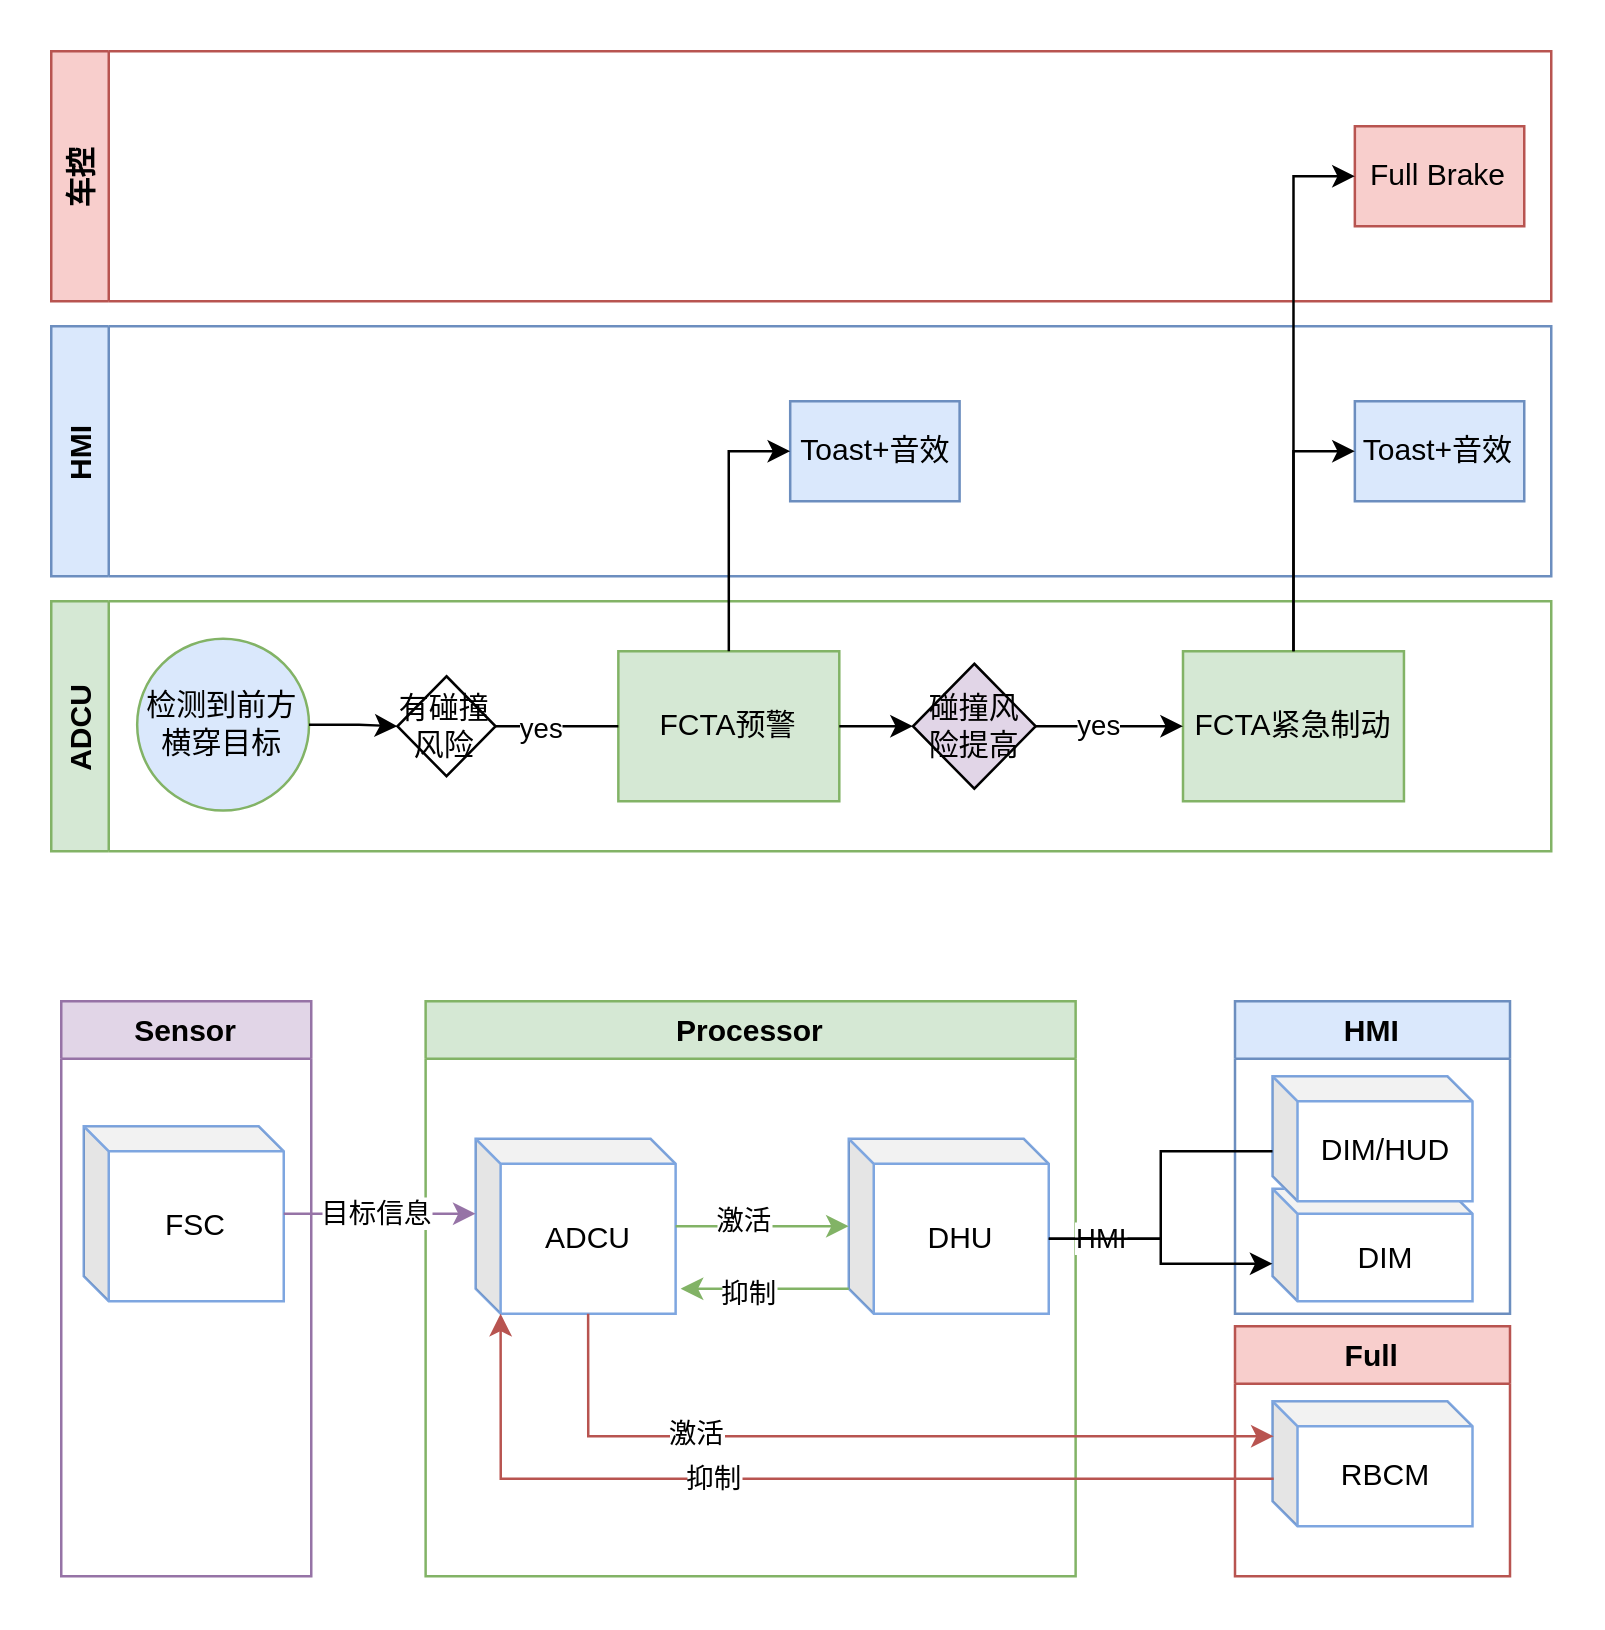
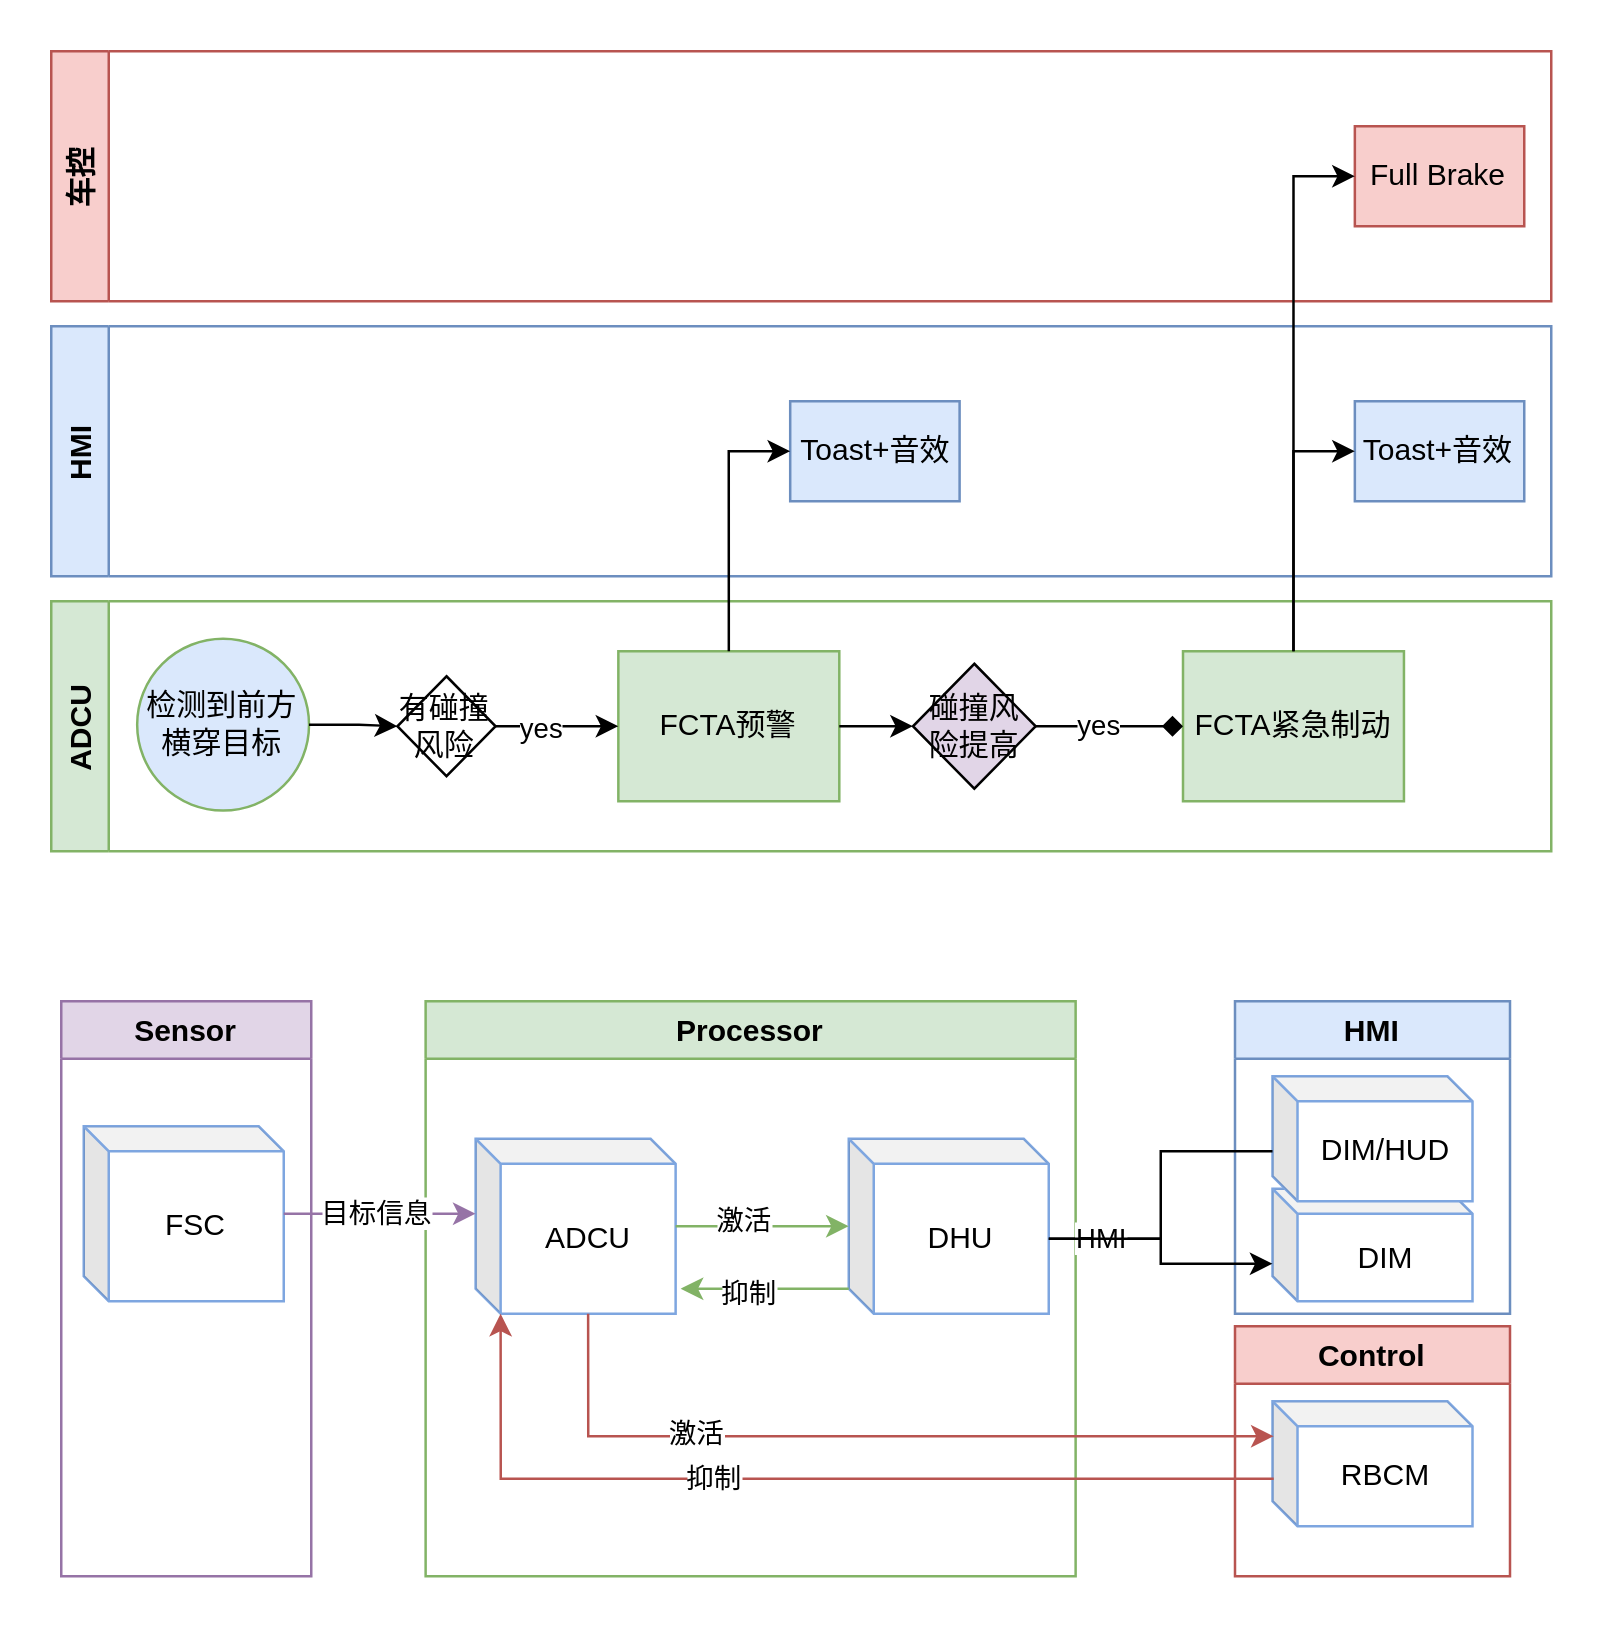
(608, 726) -> (600, 726)
(1164, 726) -> (1163, 726)
(1371, 1356) -> (1371, 1356)
